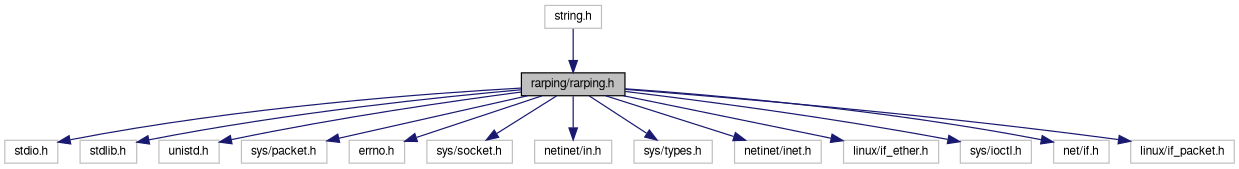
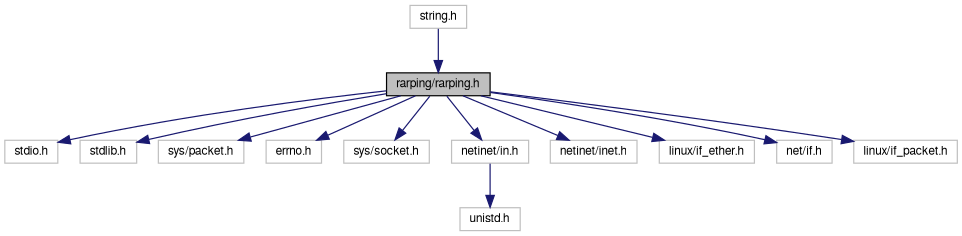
(376, 113) -> (490, 179)
(673, 152) -> none
(996, 152) -> none
